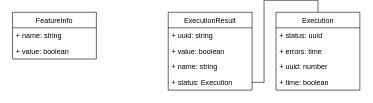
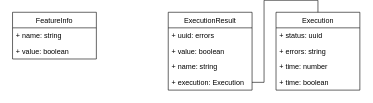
(195, 36) -> (196, 36)
(304, 52) -> (308, 52)
(304, 67) -> (304, 67)
(206, 83) -> (211, 83)
